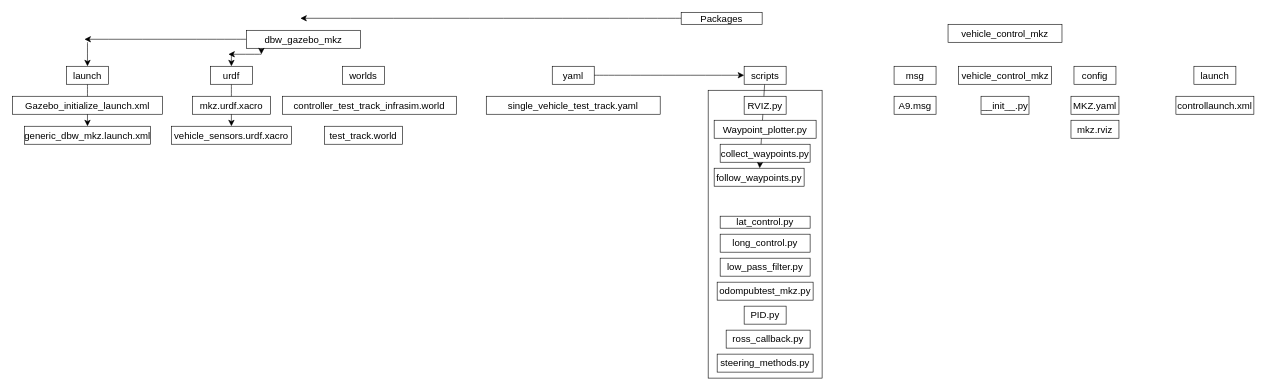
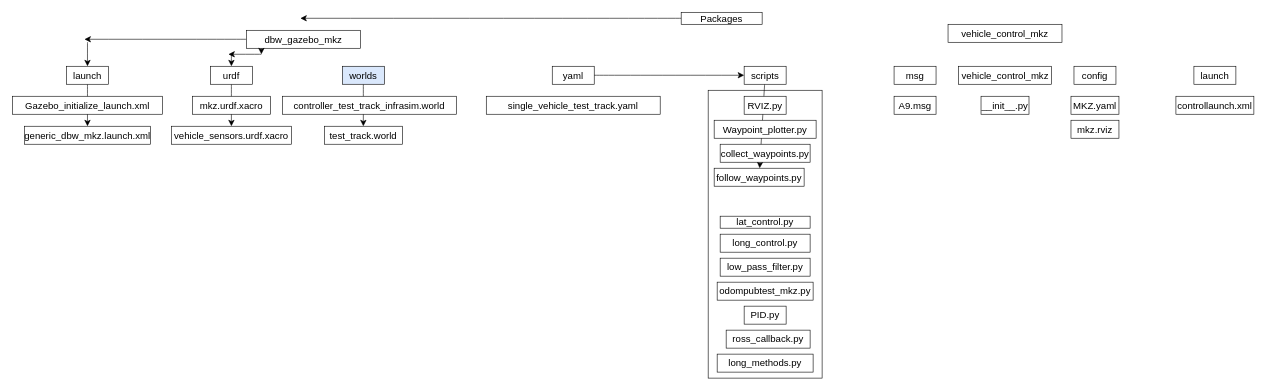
(363, 75) -> (363, 75)
none -> (363, 120)
(765, 363) -> (765, 363)
